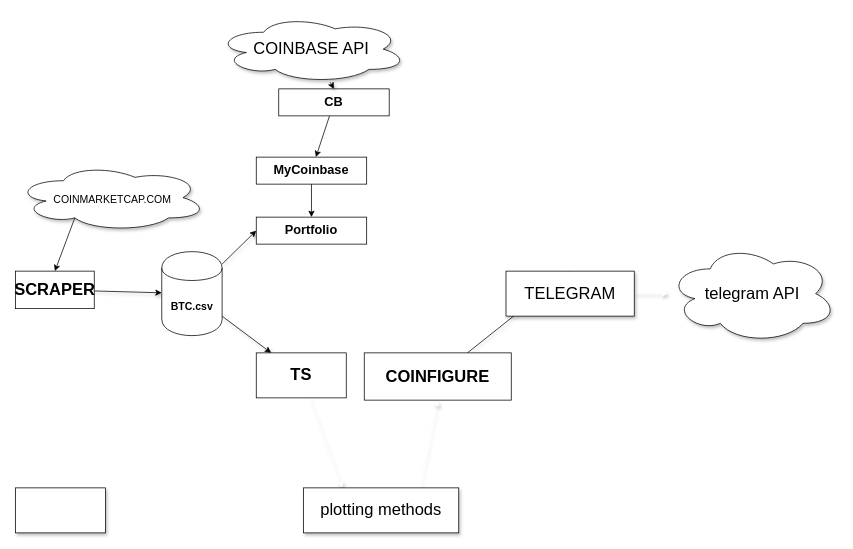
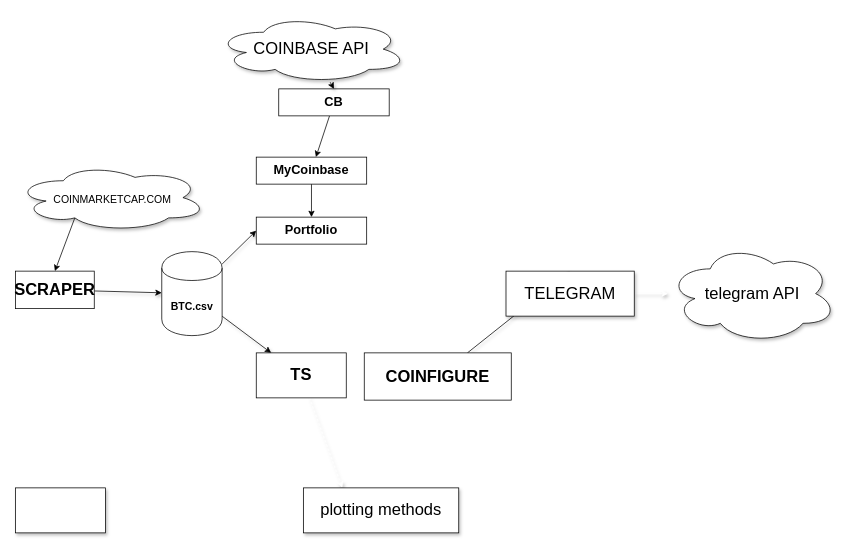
(436, 408) -> none
